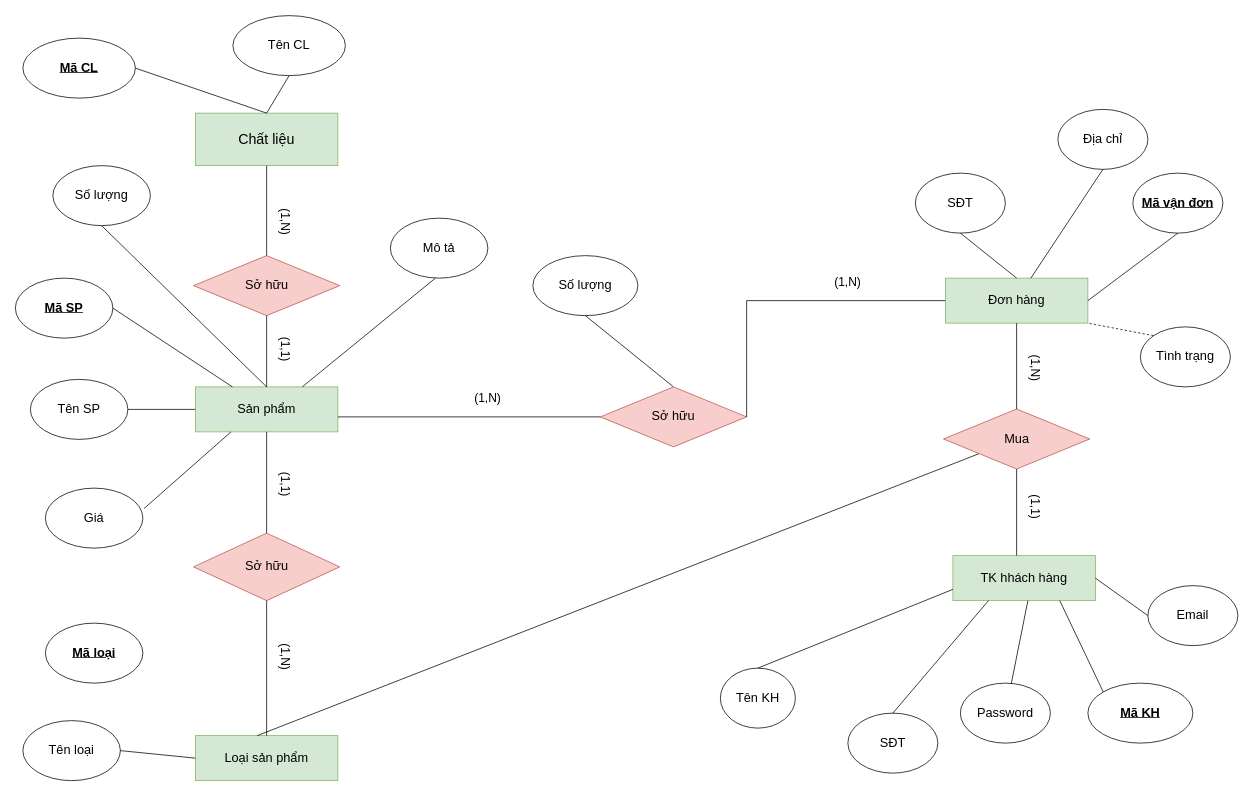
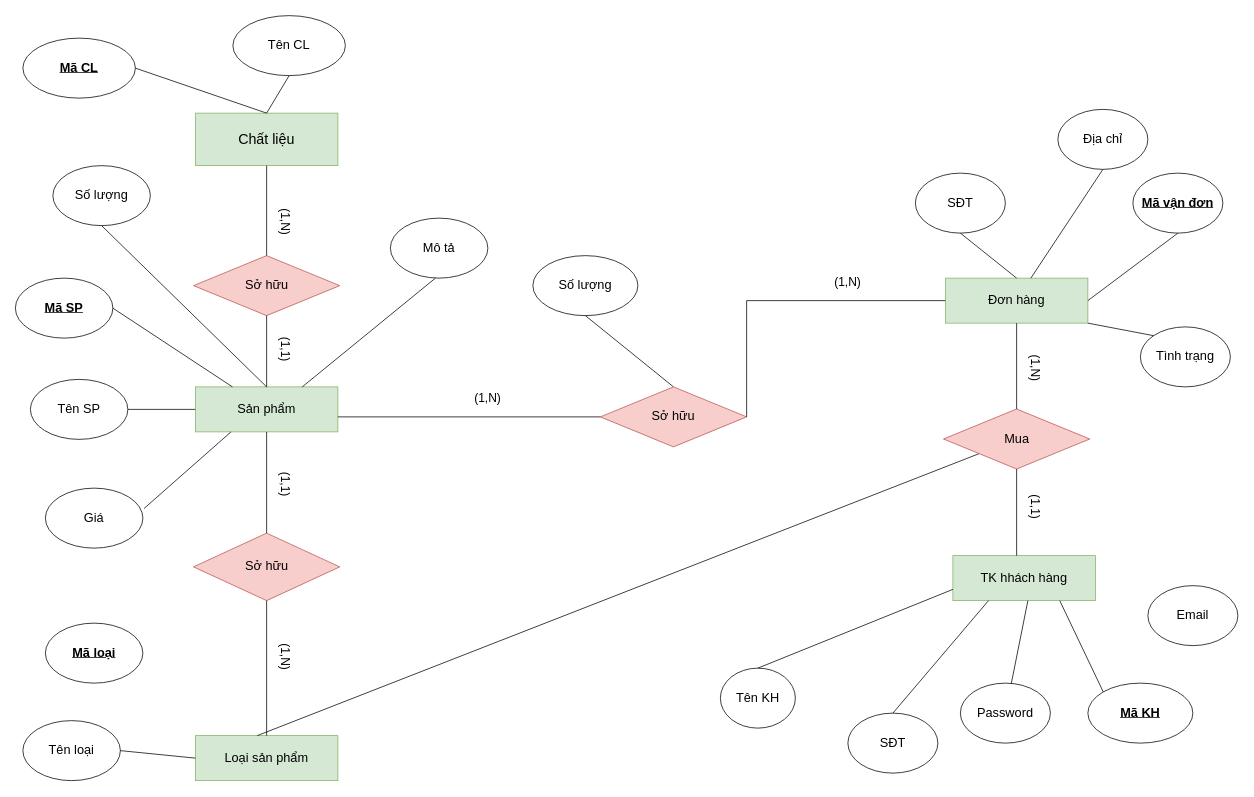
(1120, 329) -> (1120, 329)
(1122, 597) -> none
